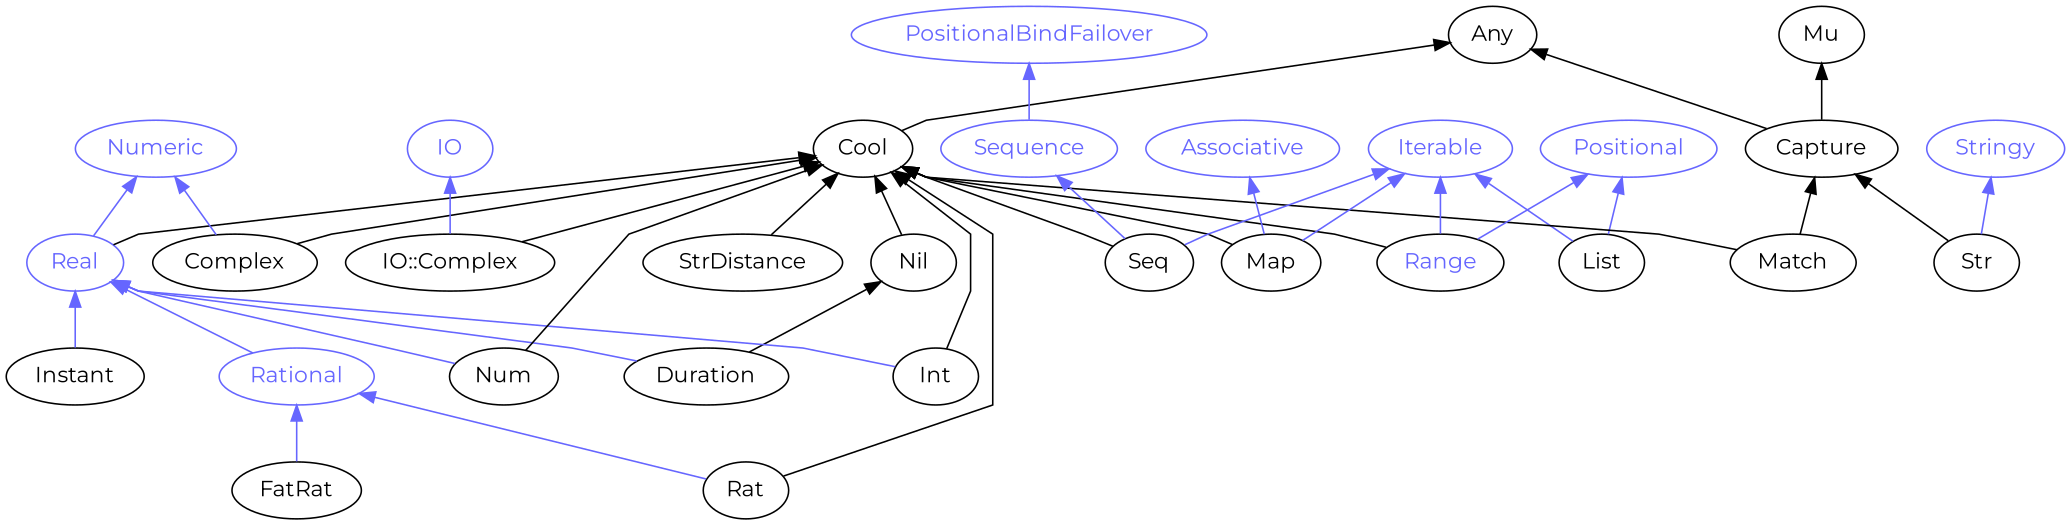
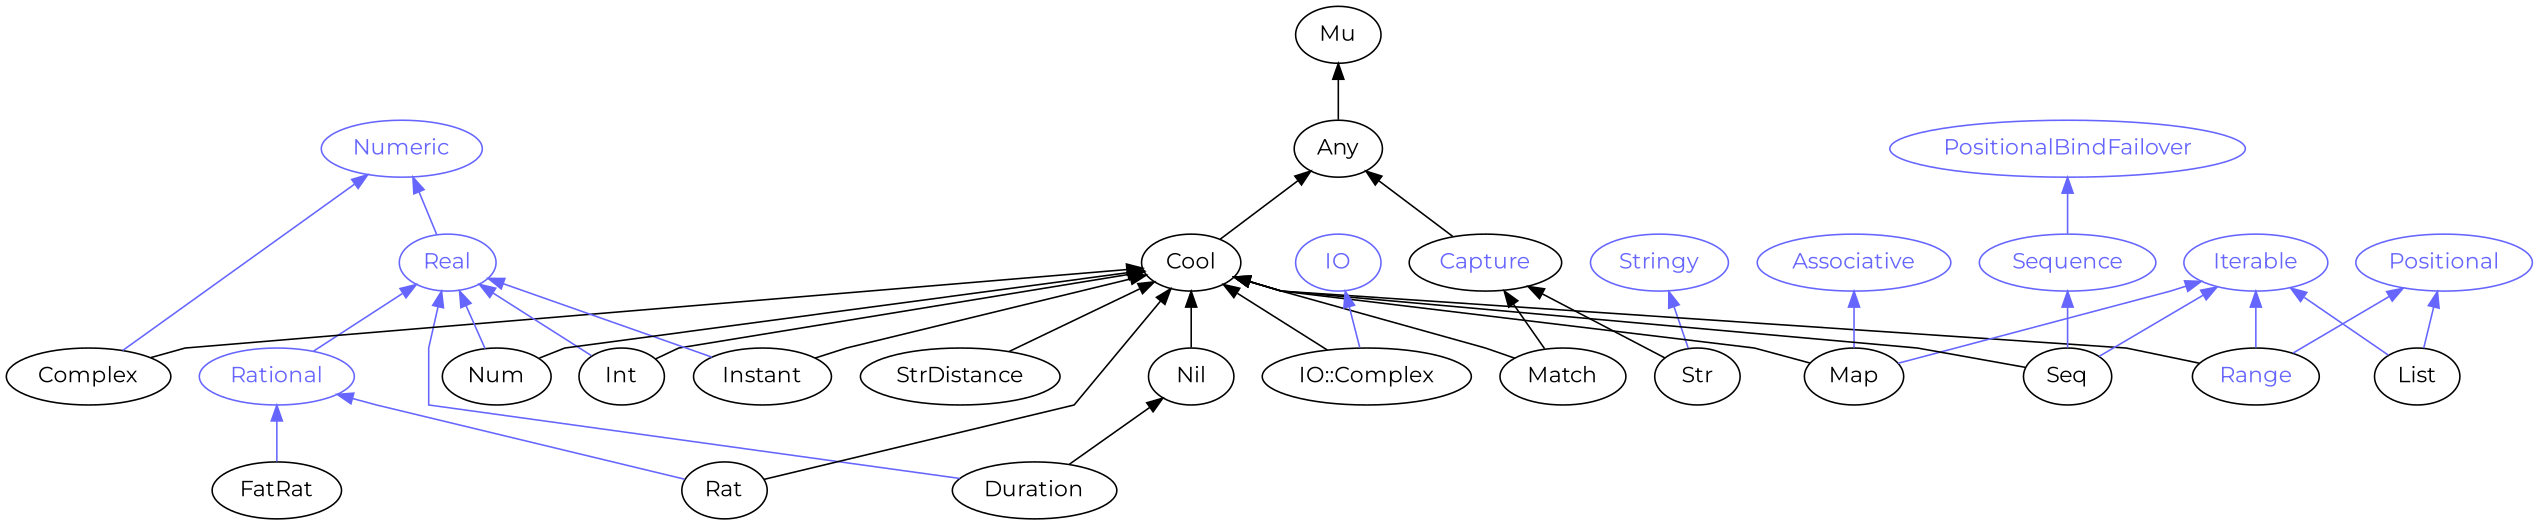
(1822, 100) -> (1338, 100)
(1822, 149) -> (1485, 263)
(438, 199) -> (972, 317)
